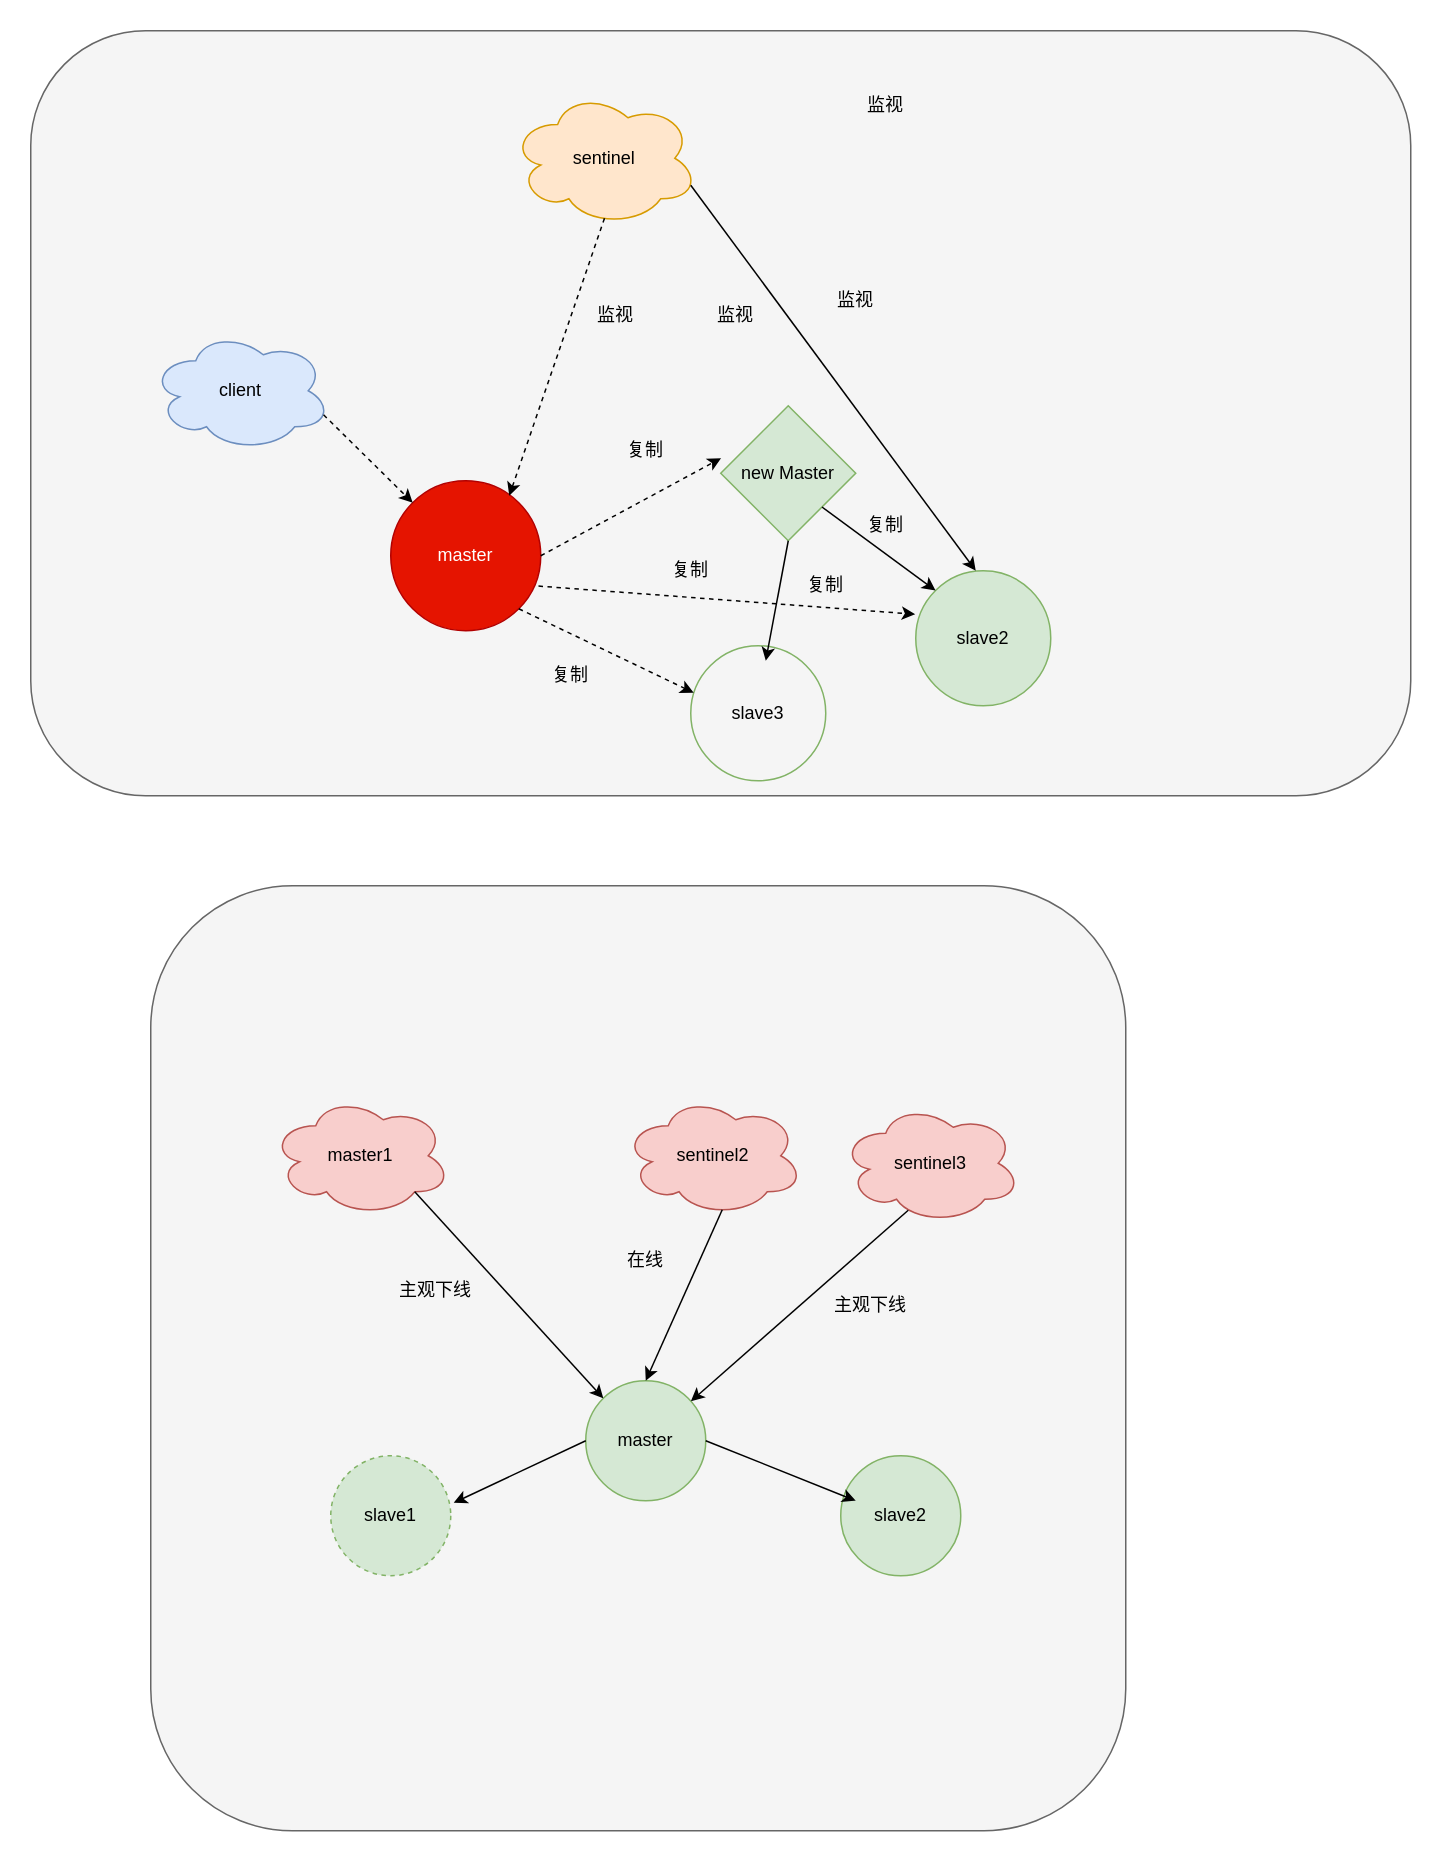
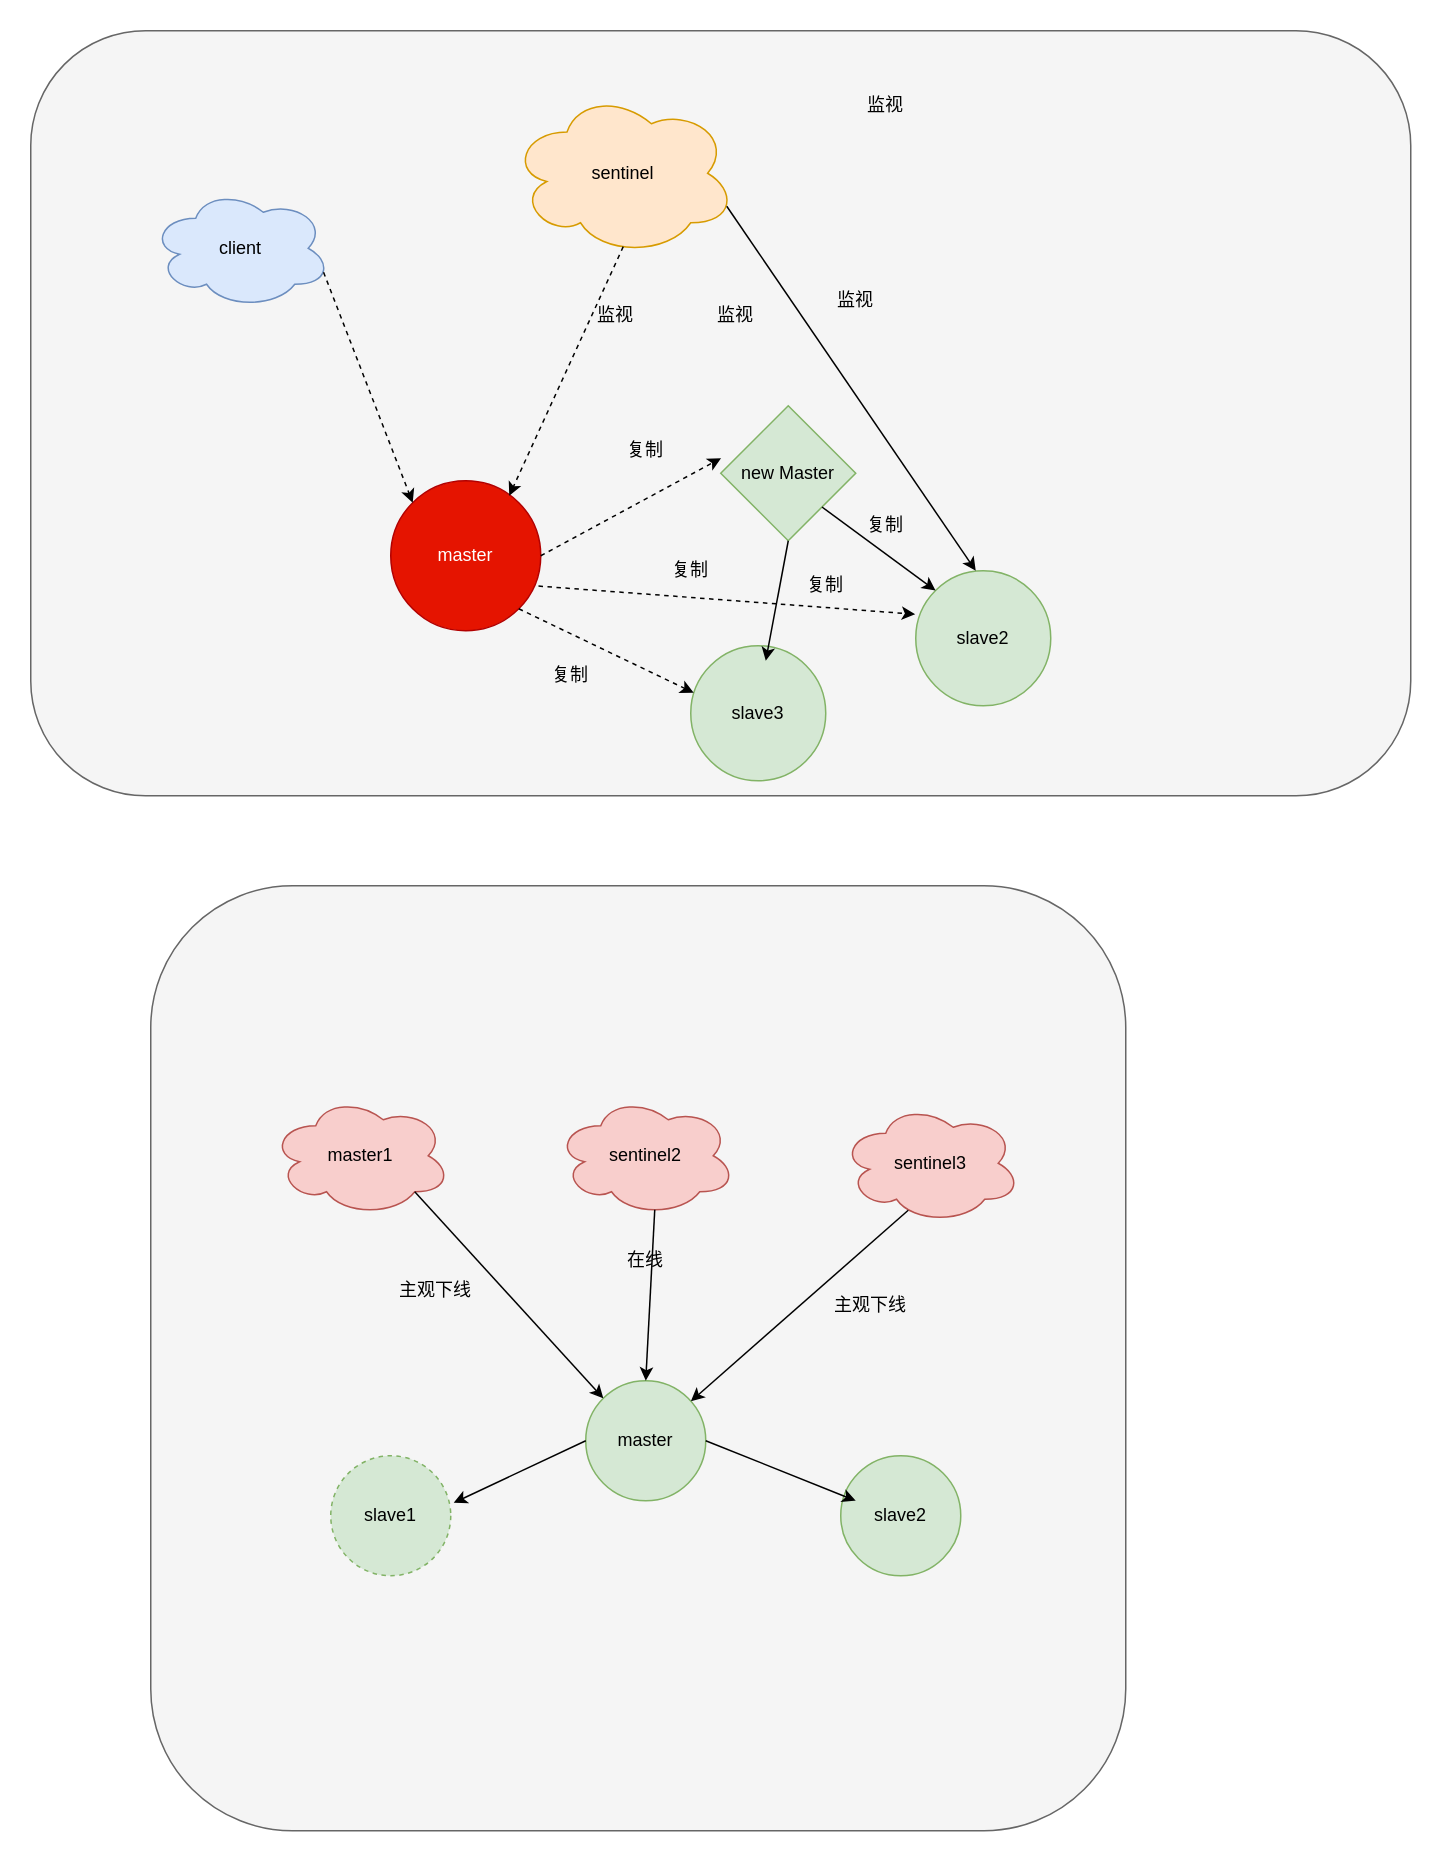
(605, 158) -> (623, 173)
(241, 391) -> (241, 248)
(758, 713) -> (758, 713)
(713, 1156) -> (646, 1156)
